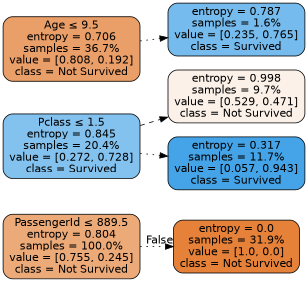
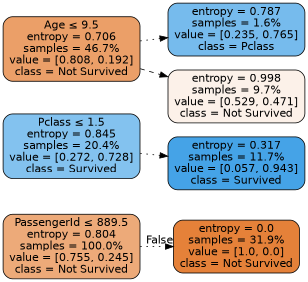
(236, 47) -> (236, 47)
(72, 49) -> (72, 49)
(150, 122) -> (150, 72)
